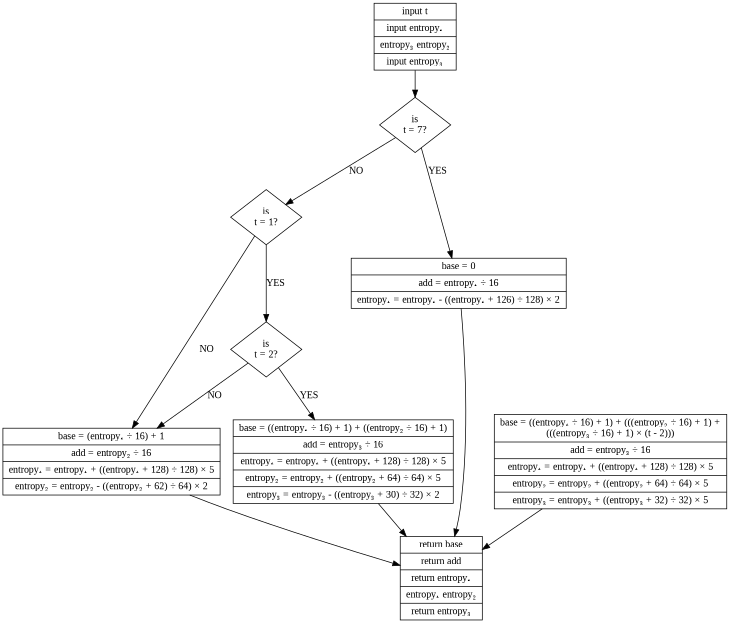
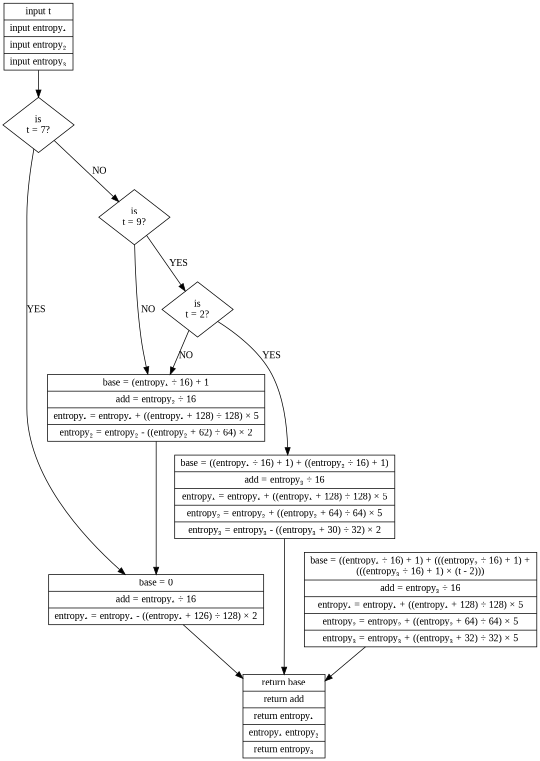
(415, 45) -> (38, 45)
(266, 217) -> (134, 217)
(291, 531) -> (156, 504)
